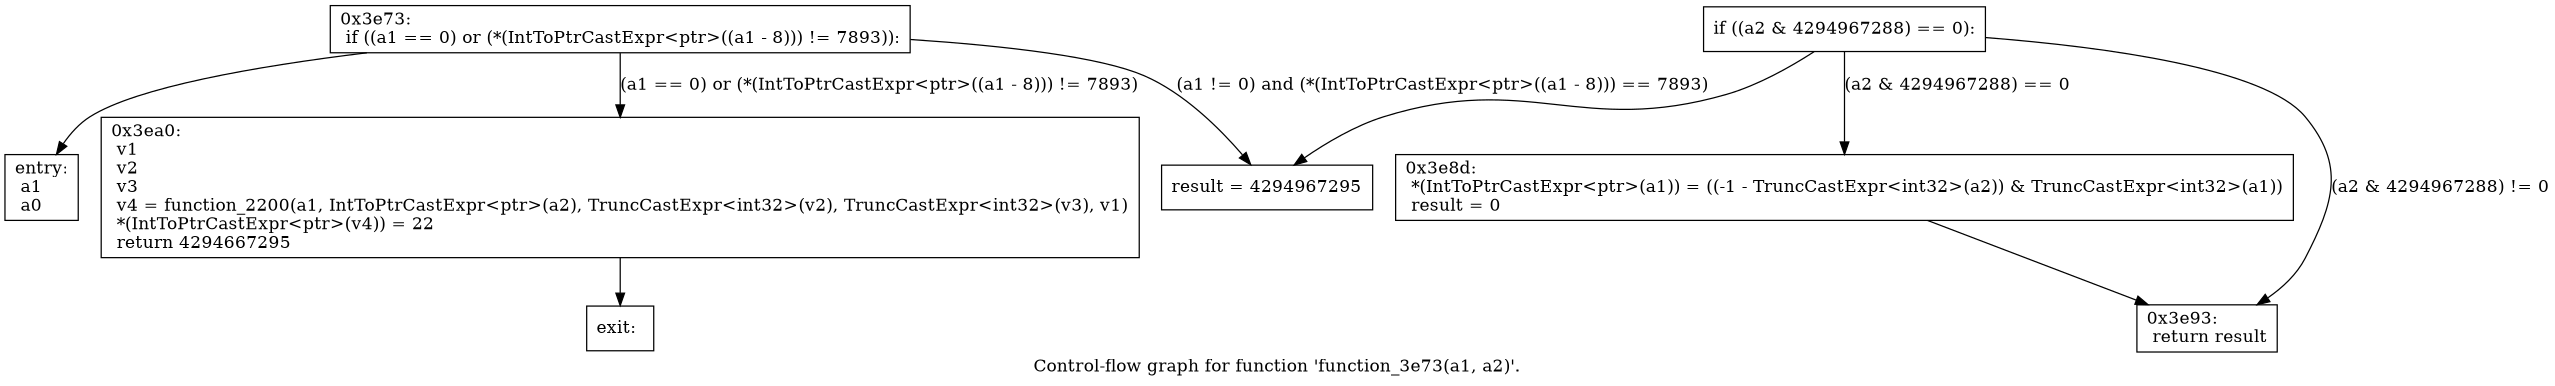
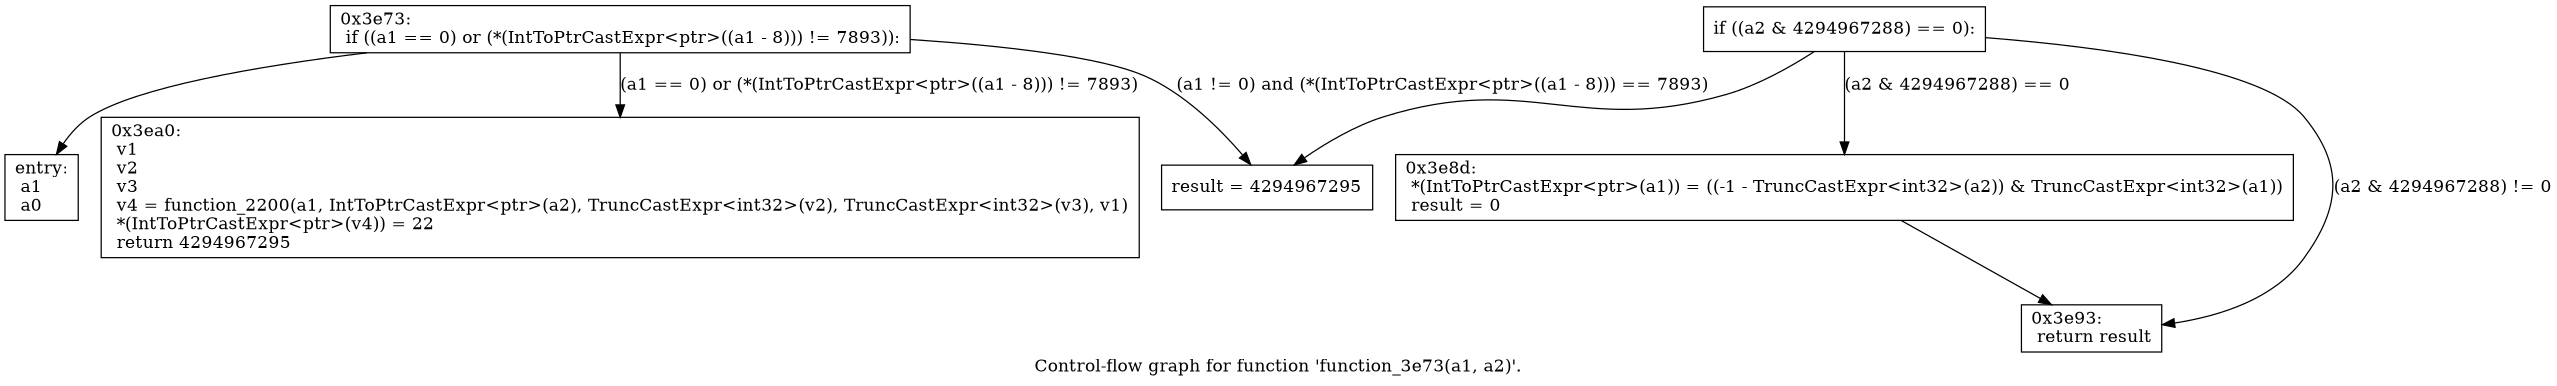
(201, 243) -> (201, 243)
(620, 328) -> none
